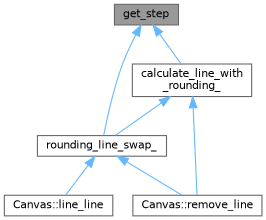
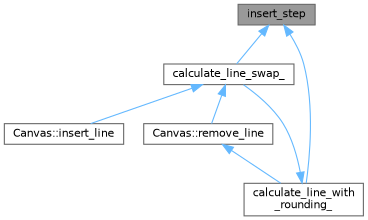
(146, 15) -> (277, 15)
(102, 146) -> (229, 74)
(195, 152) -> (256, 167)
(59, 206) -> (64, 134)
